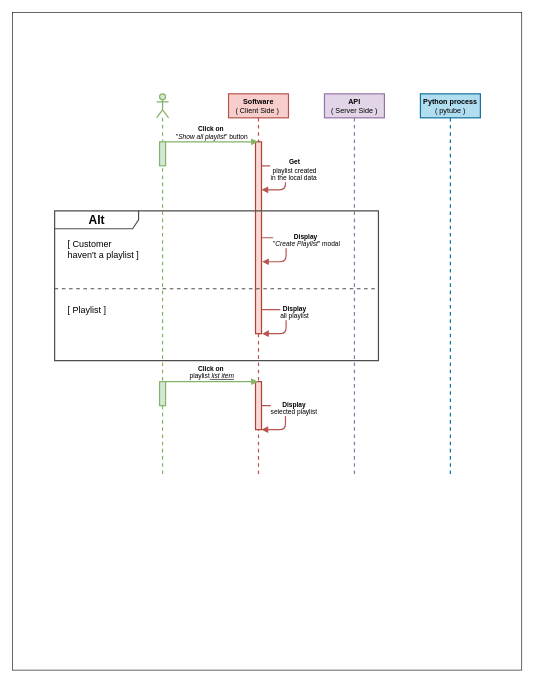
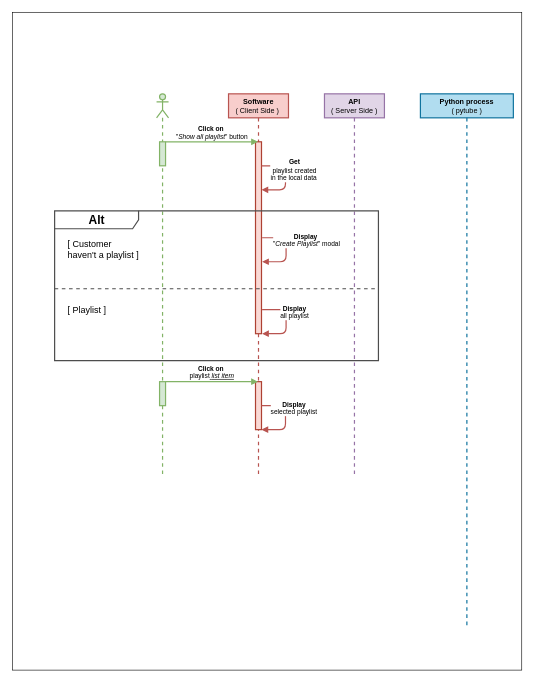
(450, 286) -> (467, 361)
